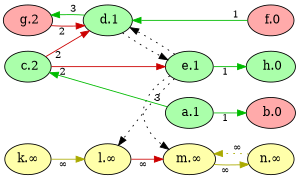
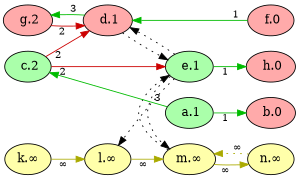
(108, 20) -> (108, 20)
(271, 67) -> (271, 67)
none -> (139, 110)
(143, 159) -> (143, 159)
